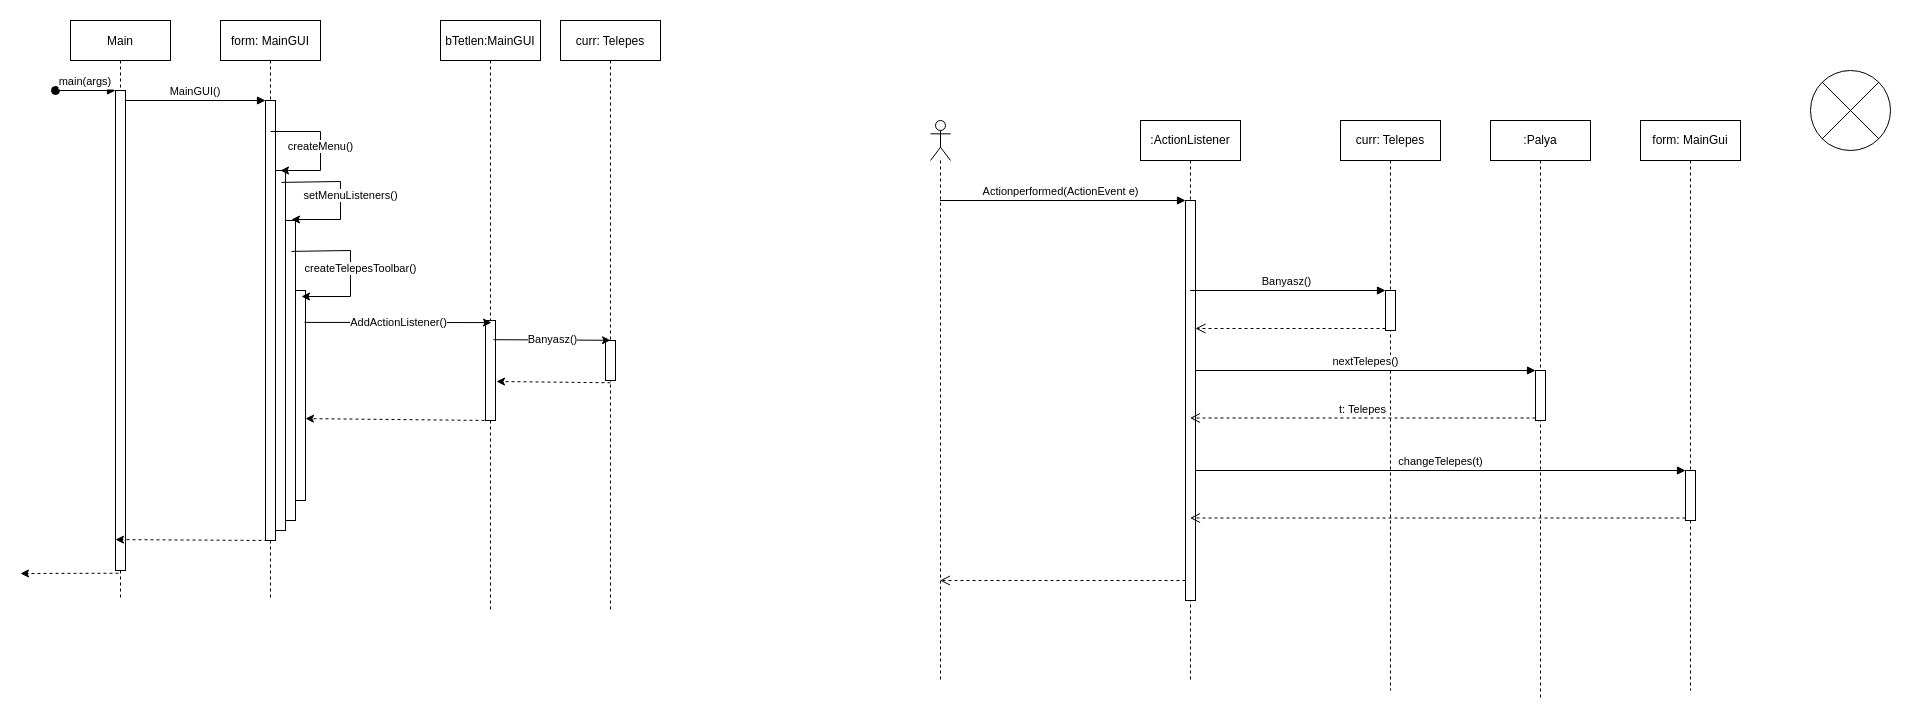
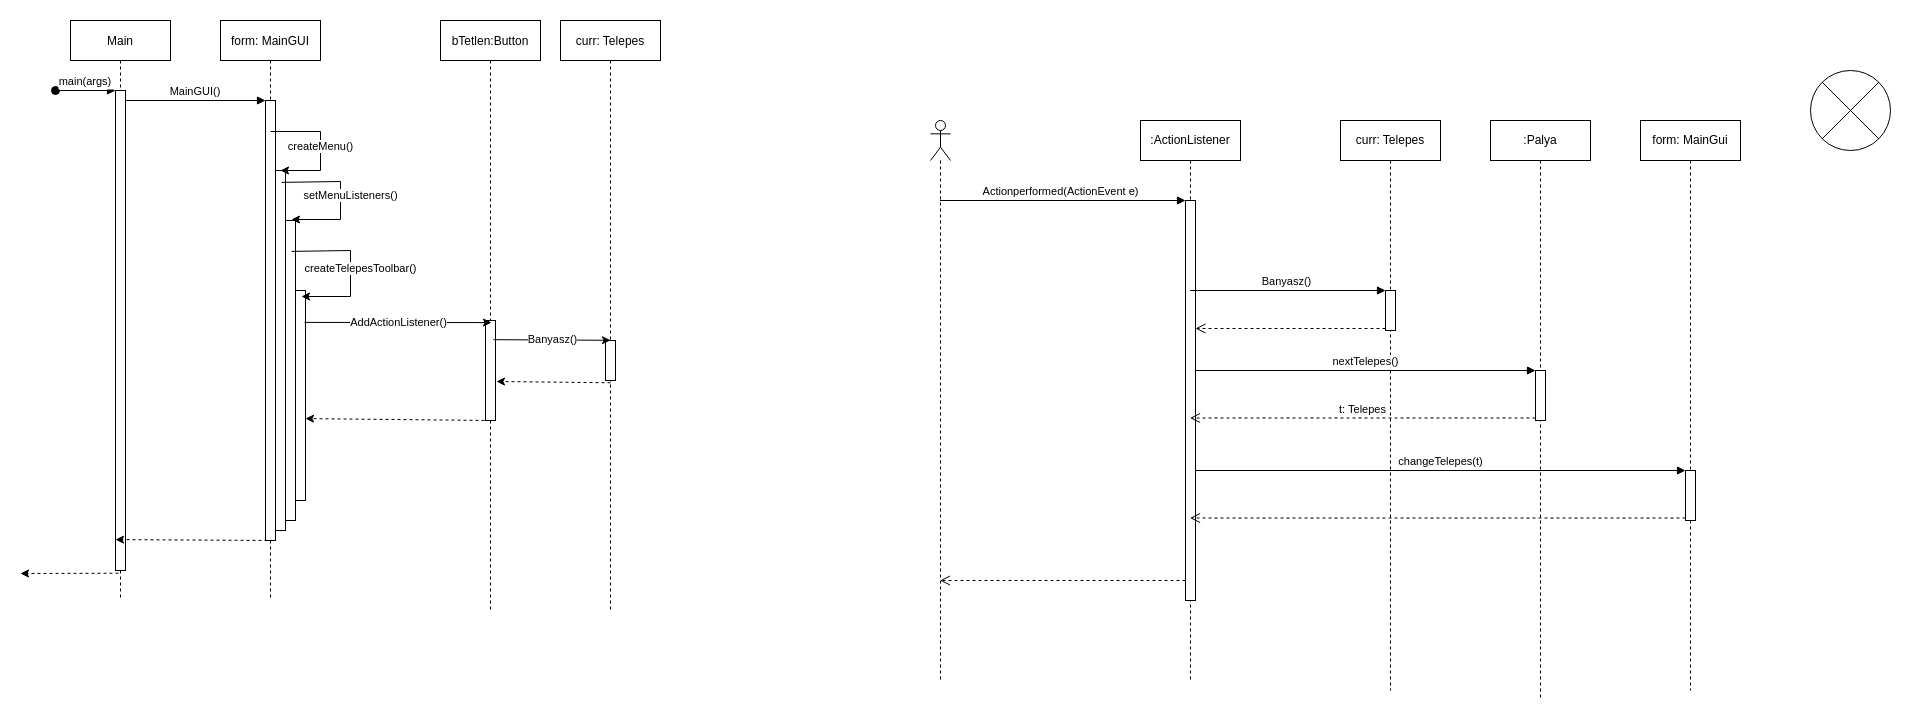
(490, 41) -> (490, 41)
